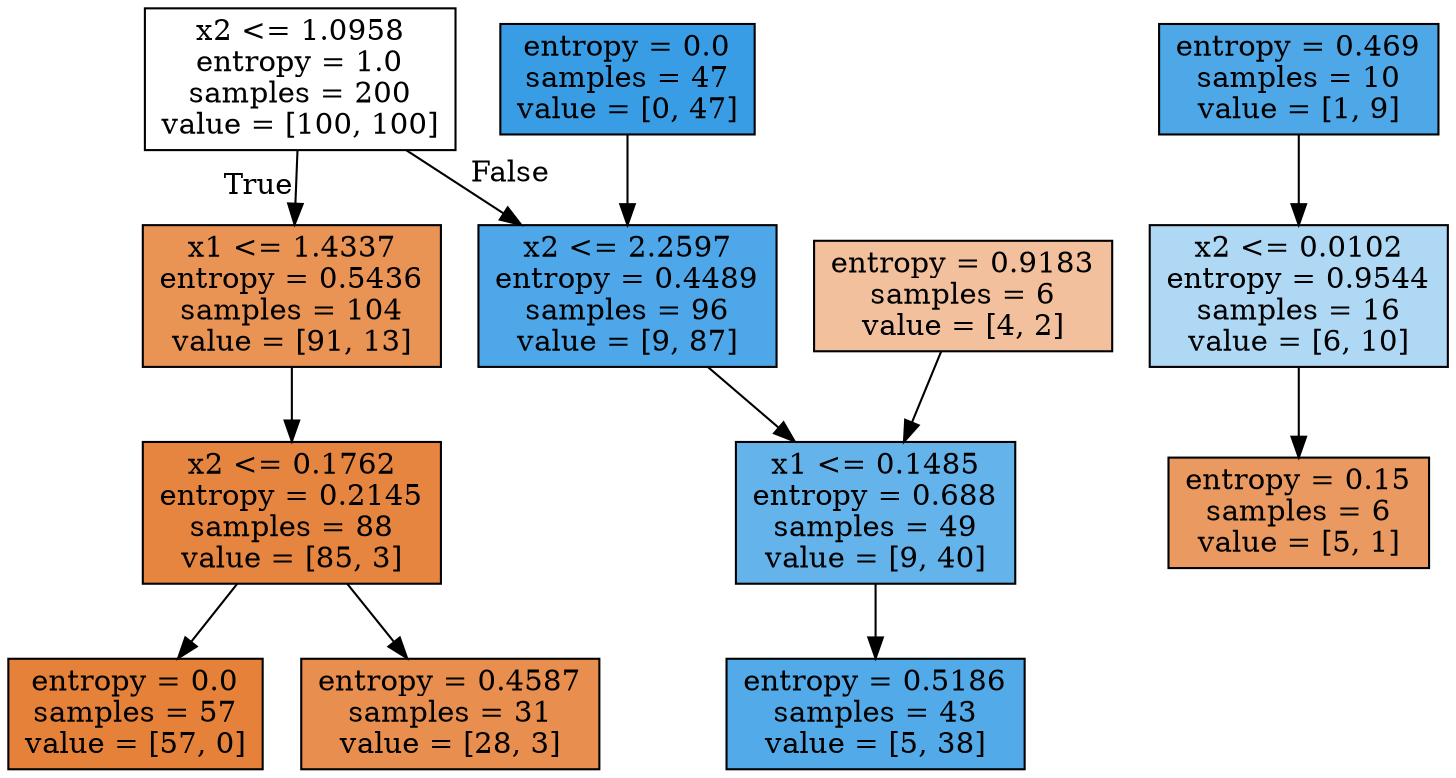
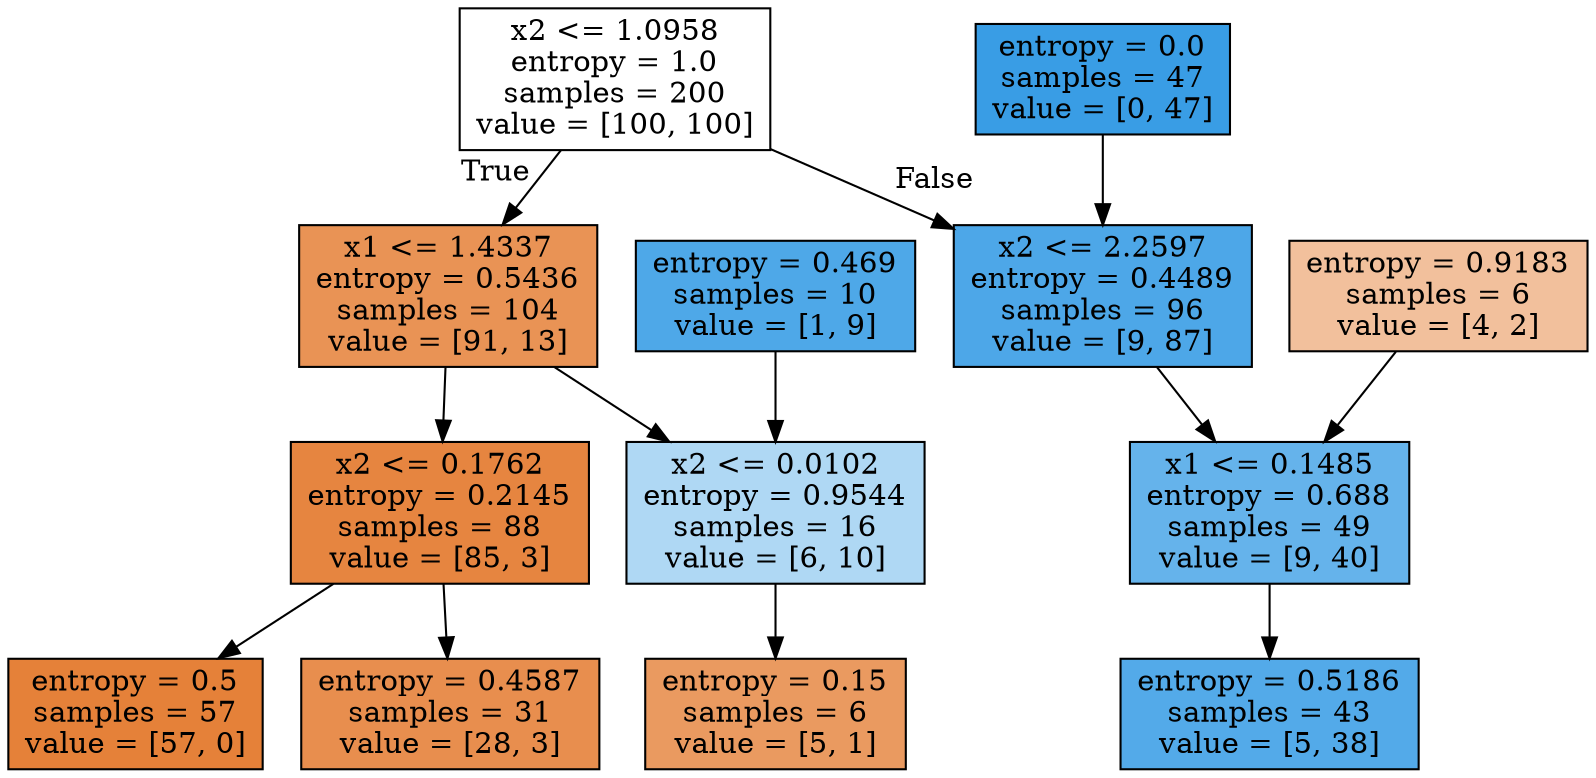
none -> (603, 399)
(136, 714) -> (136, 714)
